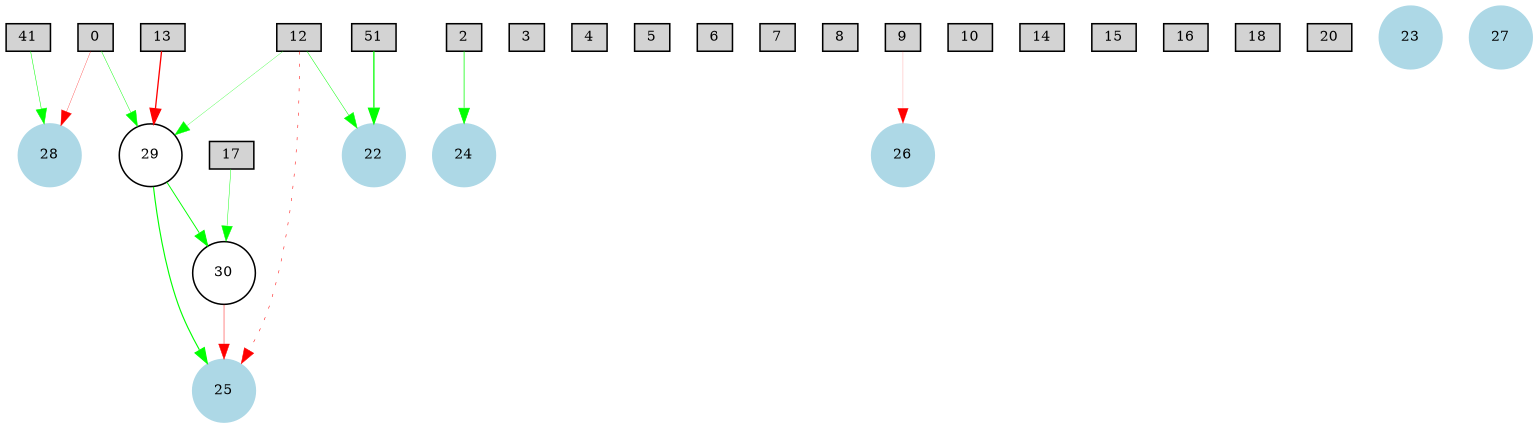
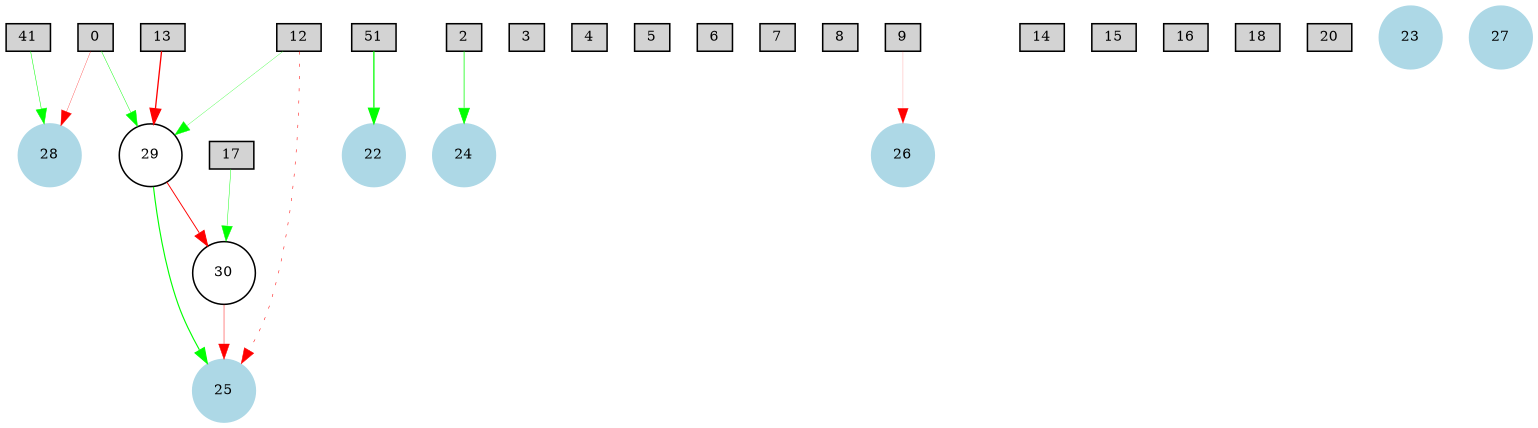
(970, 37) -> none
(328, 83) -> none
(183, 208) -> (183, 208)
